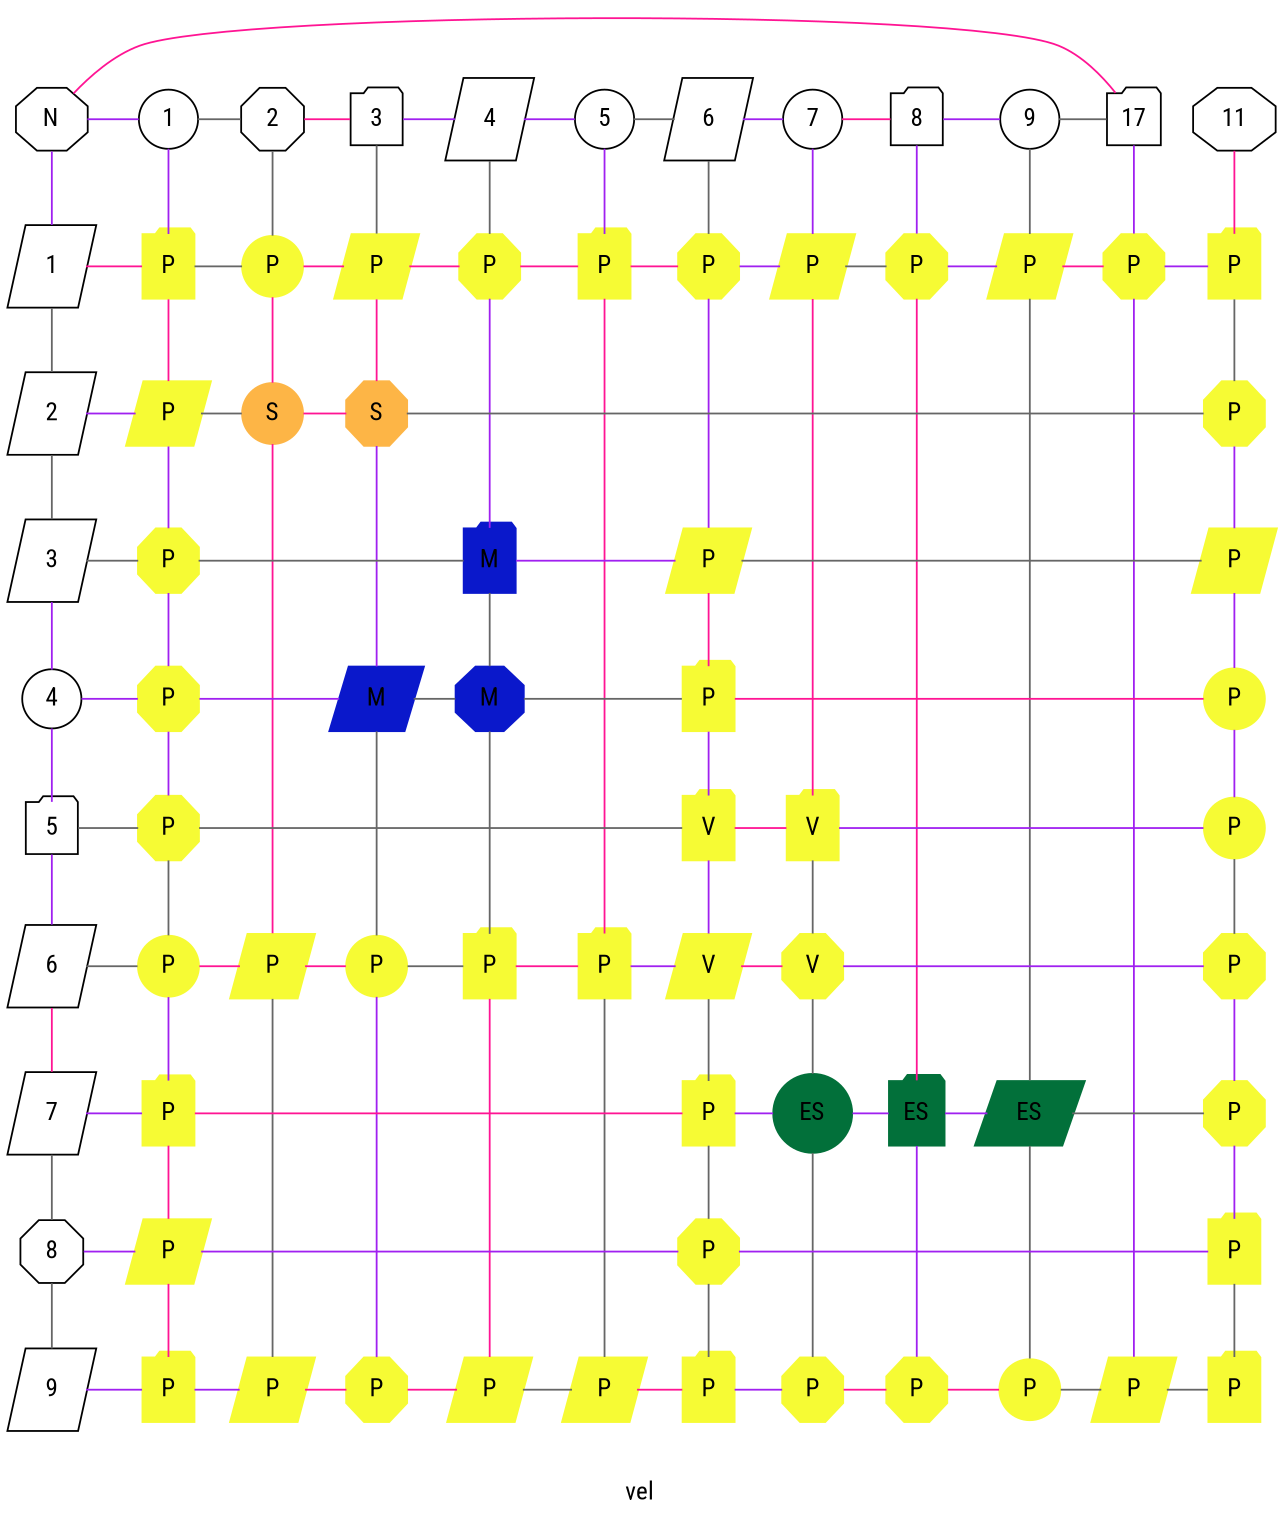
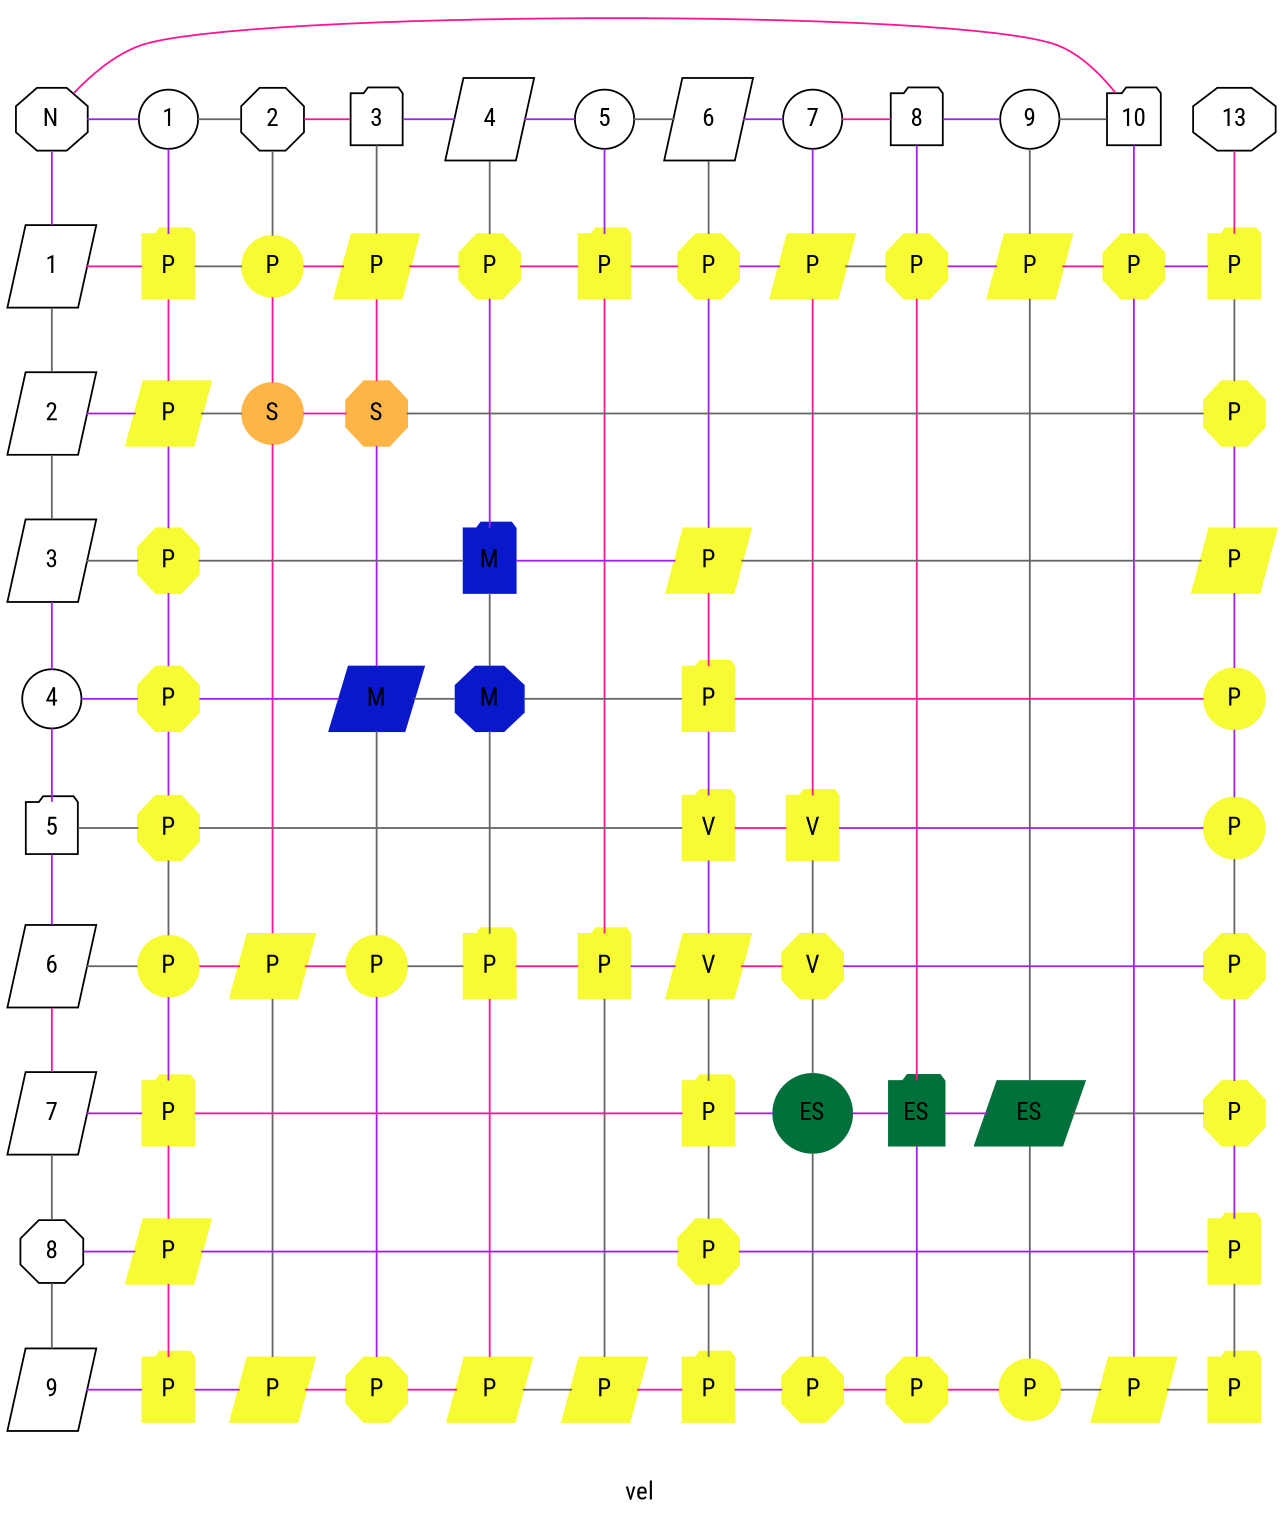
(1134, 119) -> (1134, 119)
(1234, 119) -> (1234, 119)
